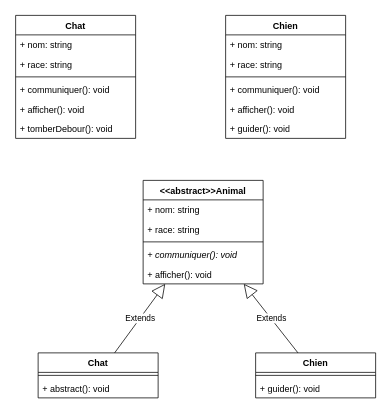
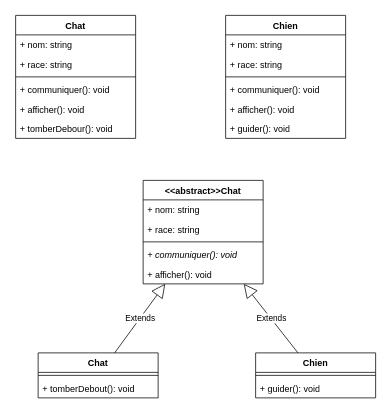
(203, 191) -> (203, 191)
(83, 389) -> (93, 389)
